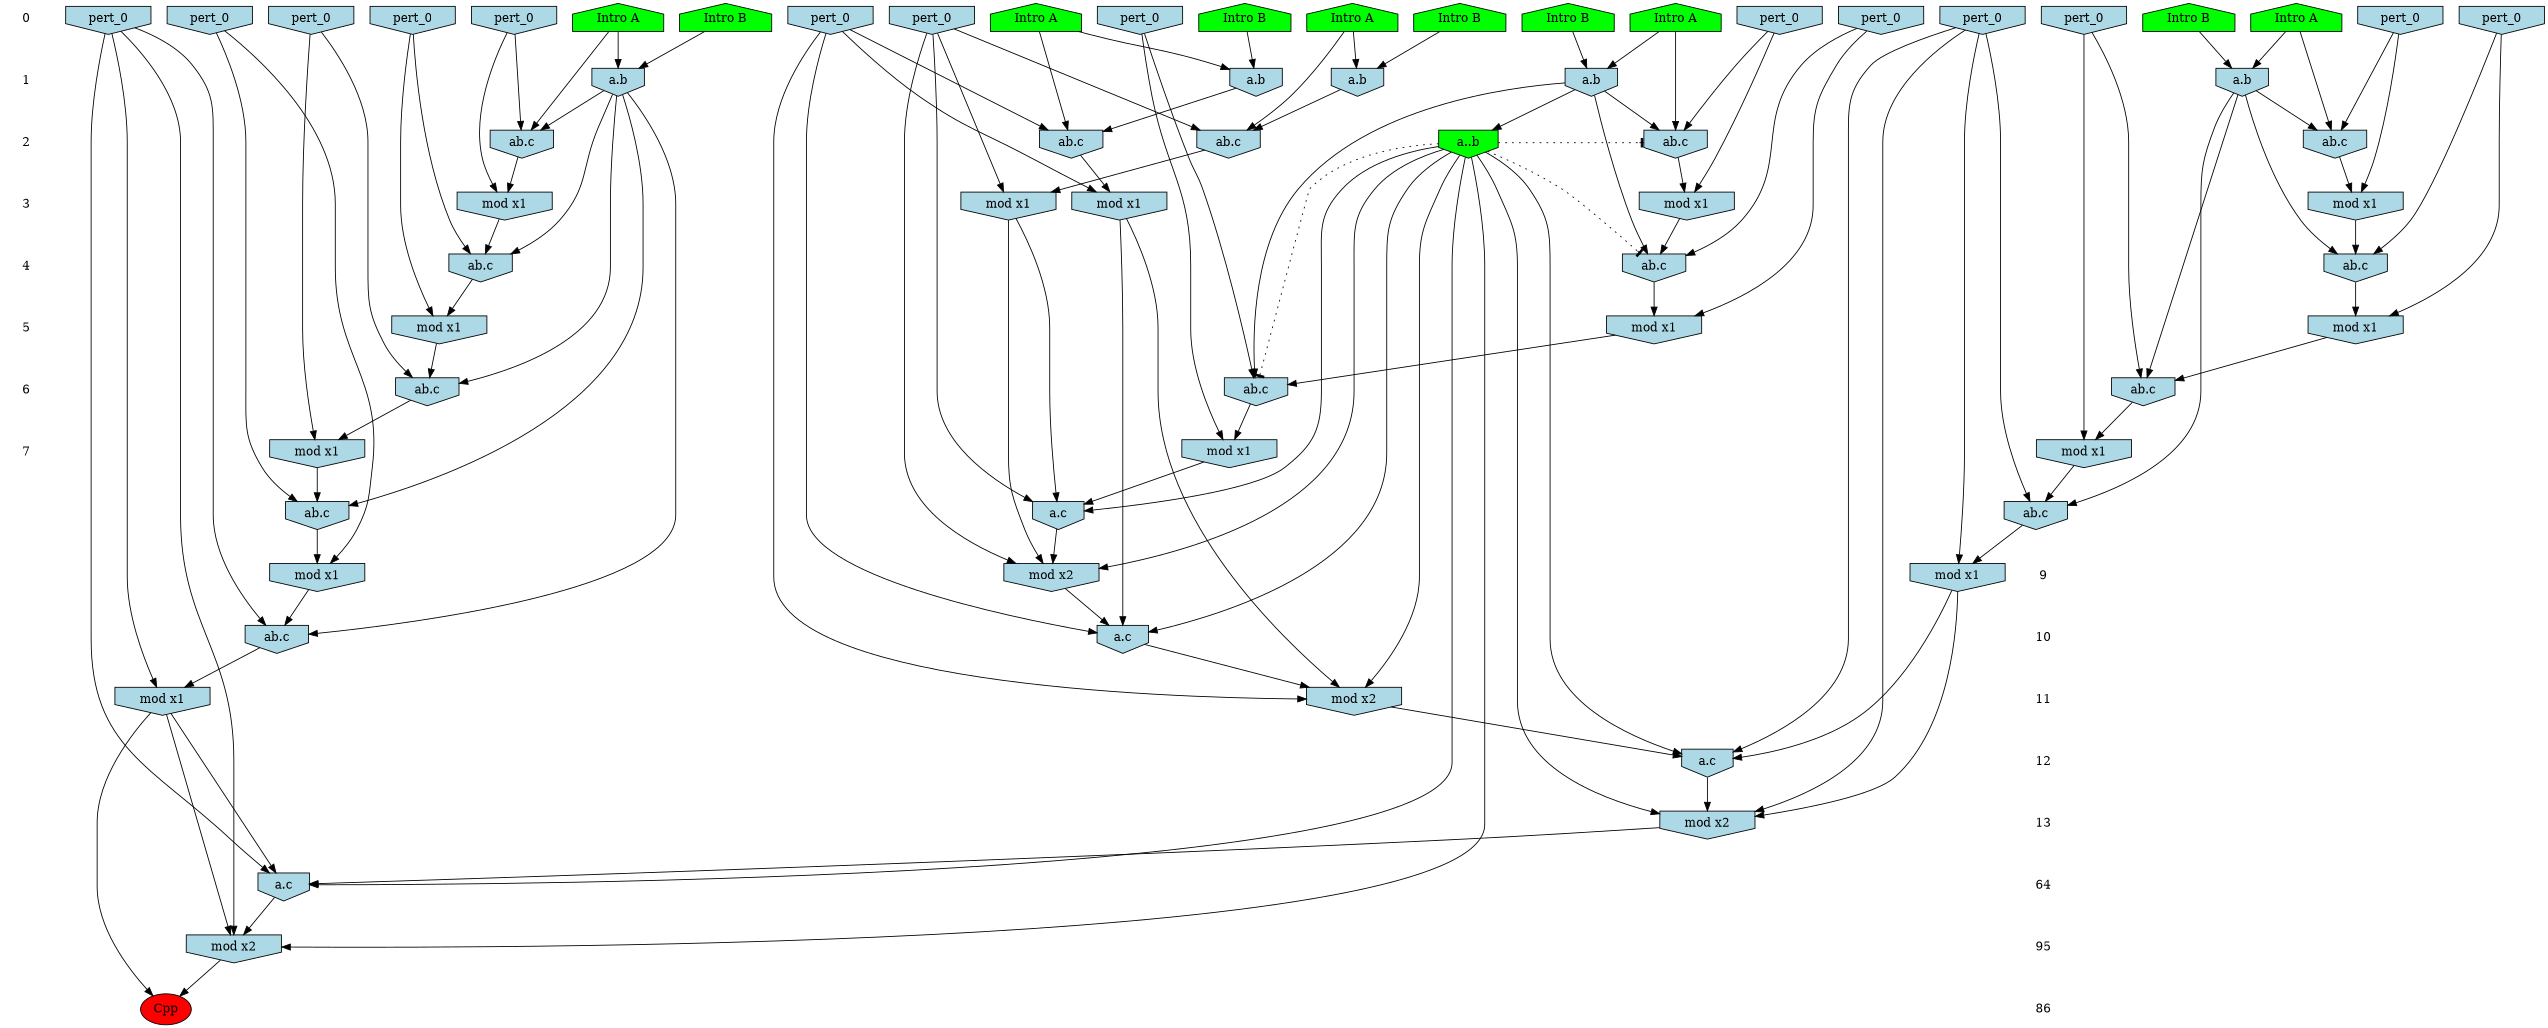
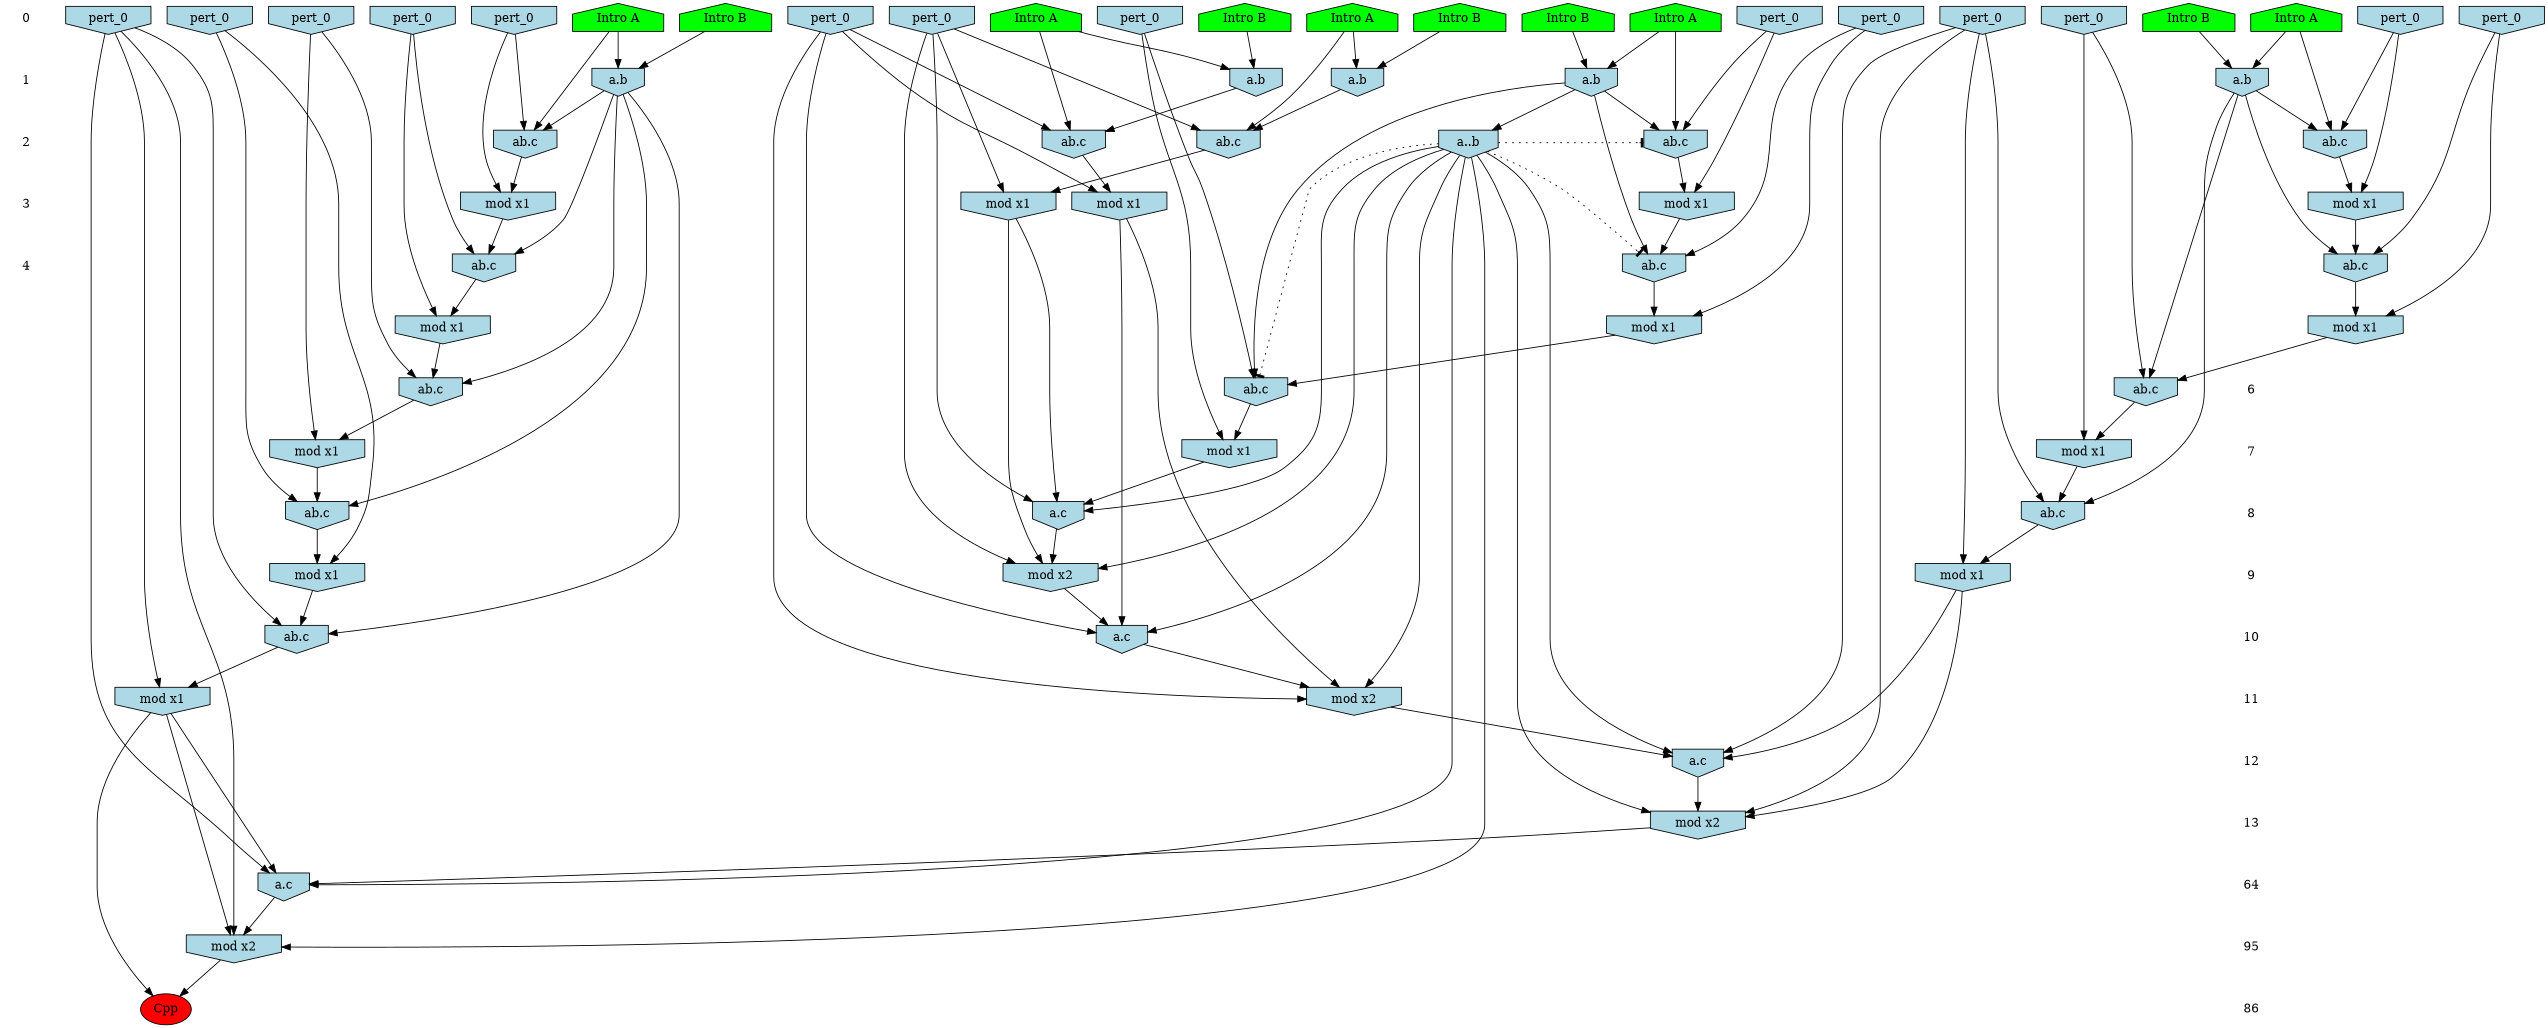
(1468, 143) -> (1468, 143)
(27, 328) -> none
none -> (2252, 514)
